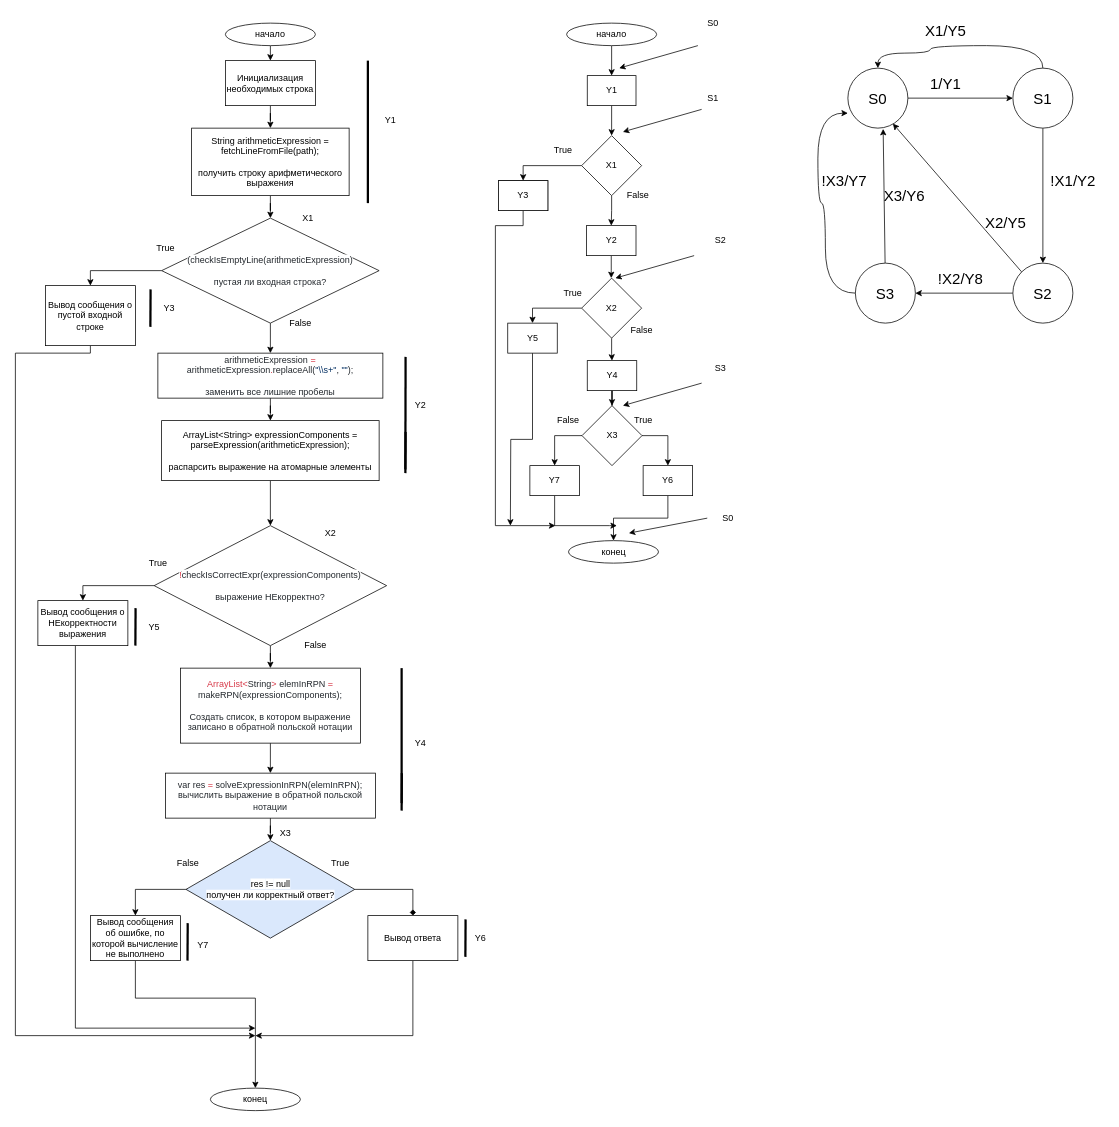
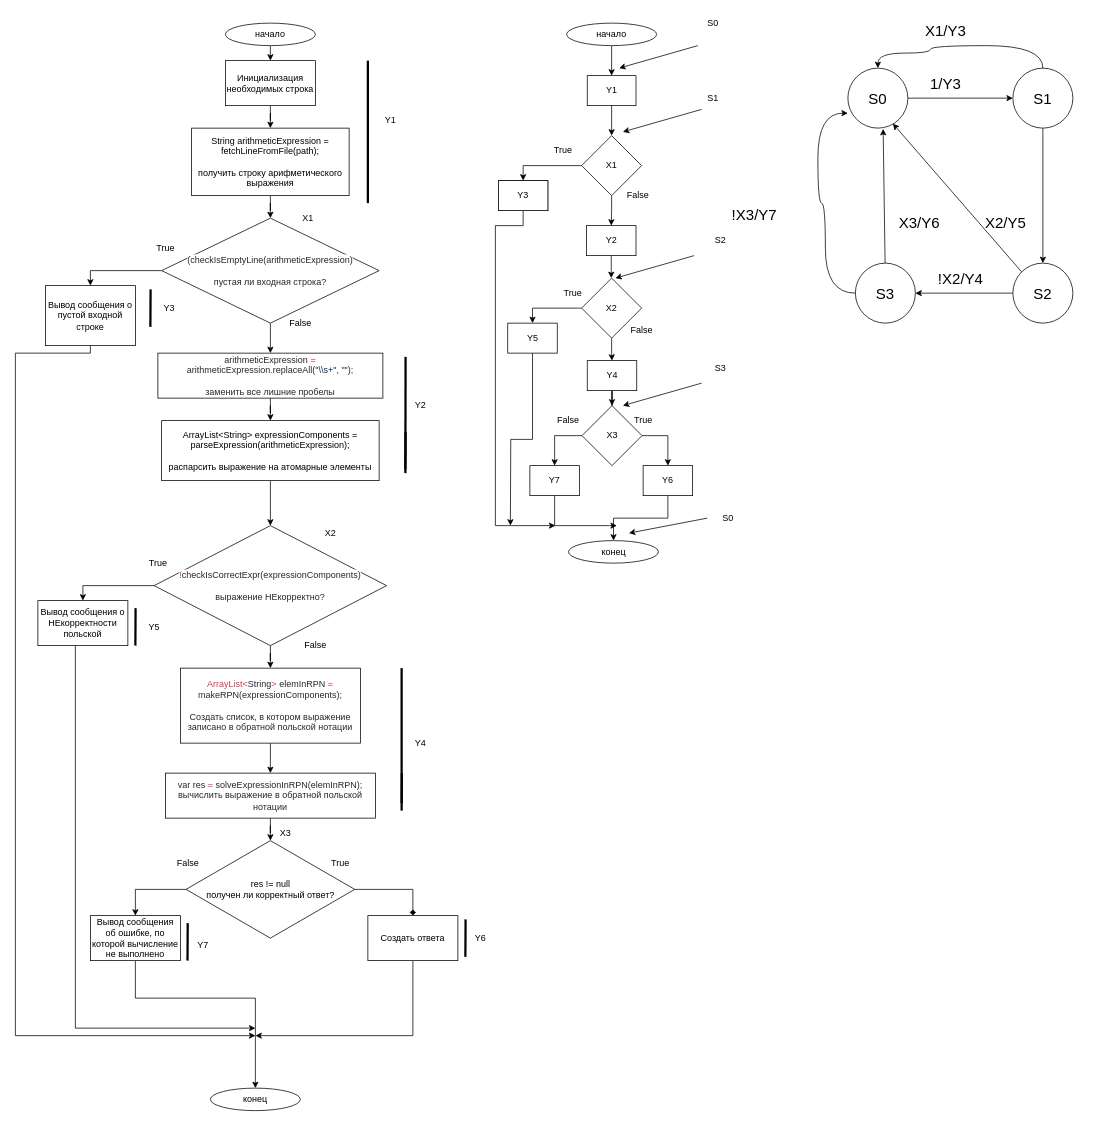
(946, 30) -> (946, 30)
(946, 83) -> (946, 83)
(844, 180) -> (754, 214)
(1073, 180) -> none
(904, 195) -> (919, 222)
(961, 278) -> (961, 278)
(83, 623) -> (83, 623)
(270, 889) -> (270, 889)
(413, 938) -> (413, 938)
